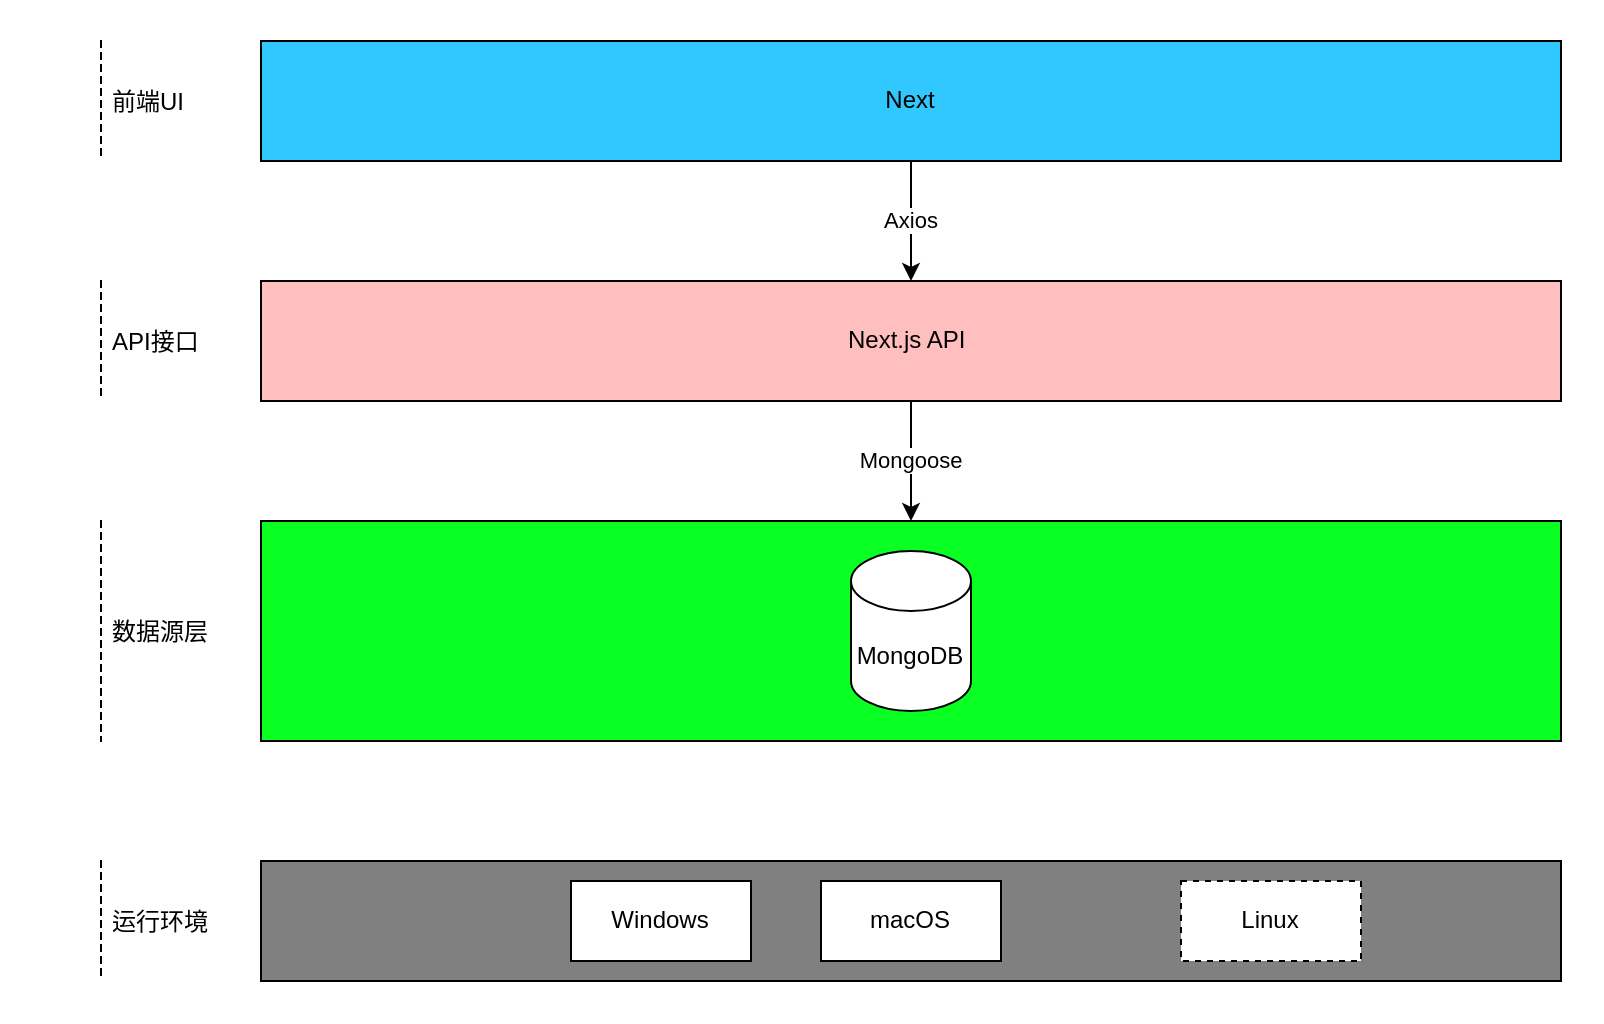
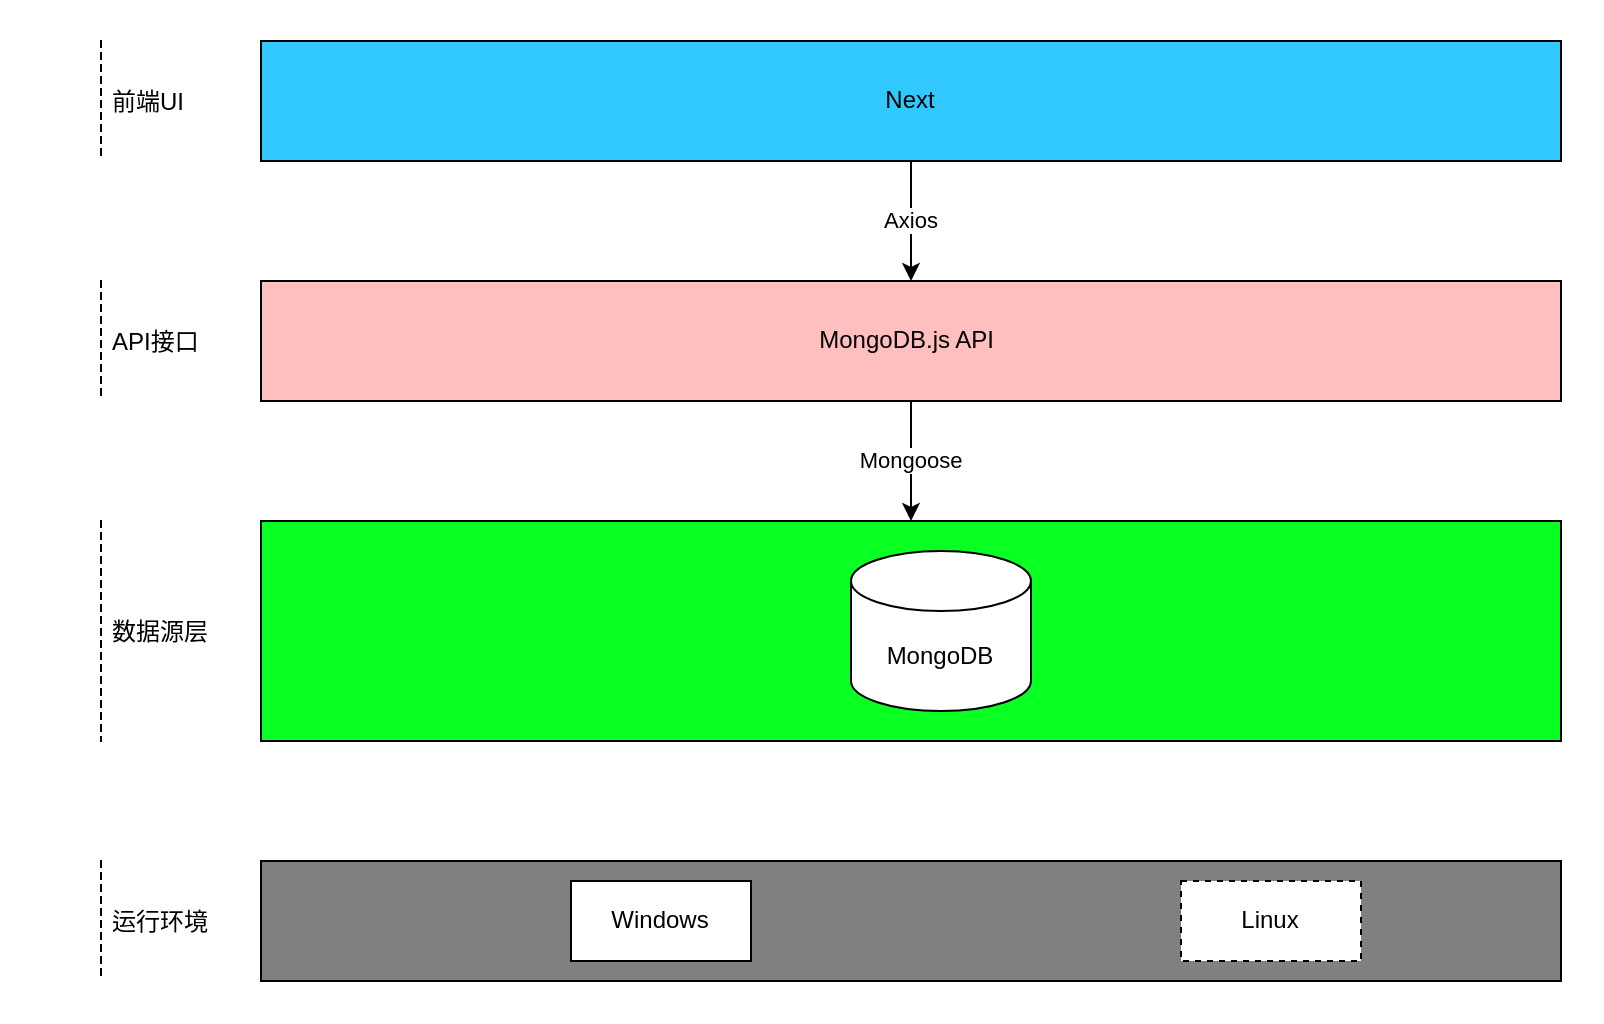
(911, 341) -> (911, 341)
(911, 631) -> (941, 631)
(911, 921) -> none
